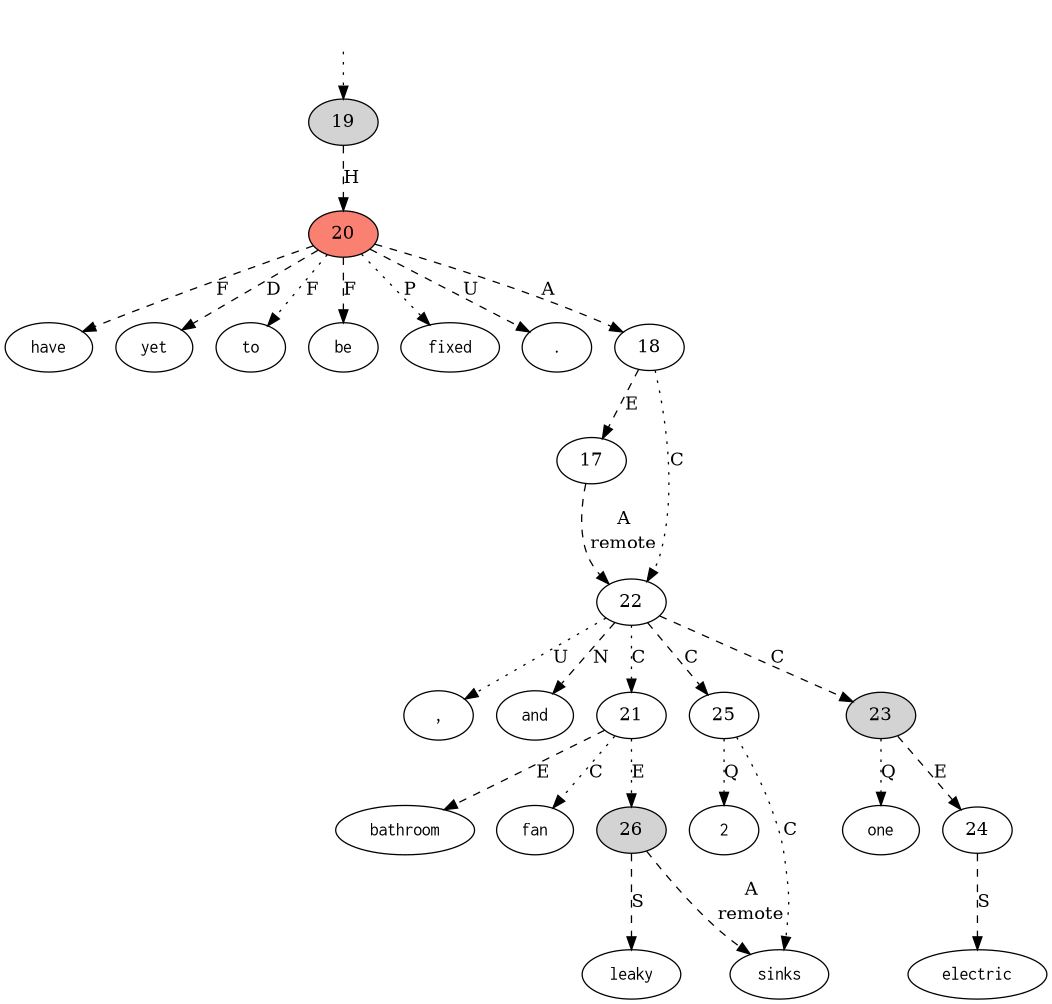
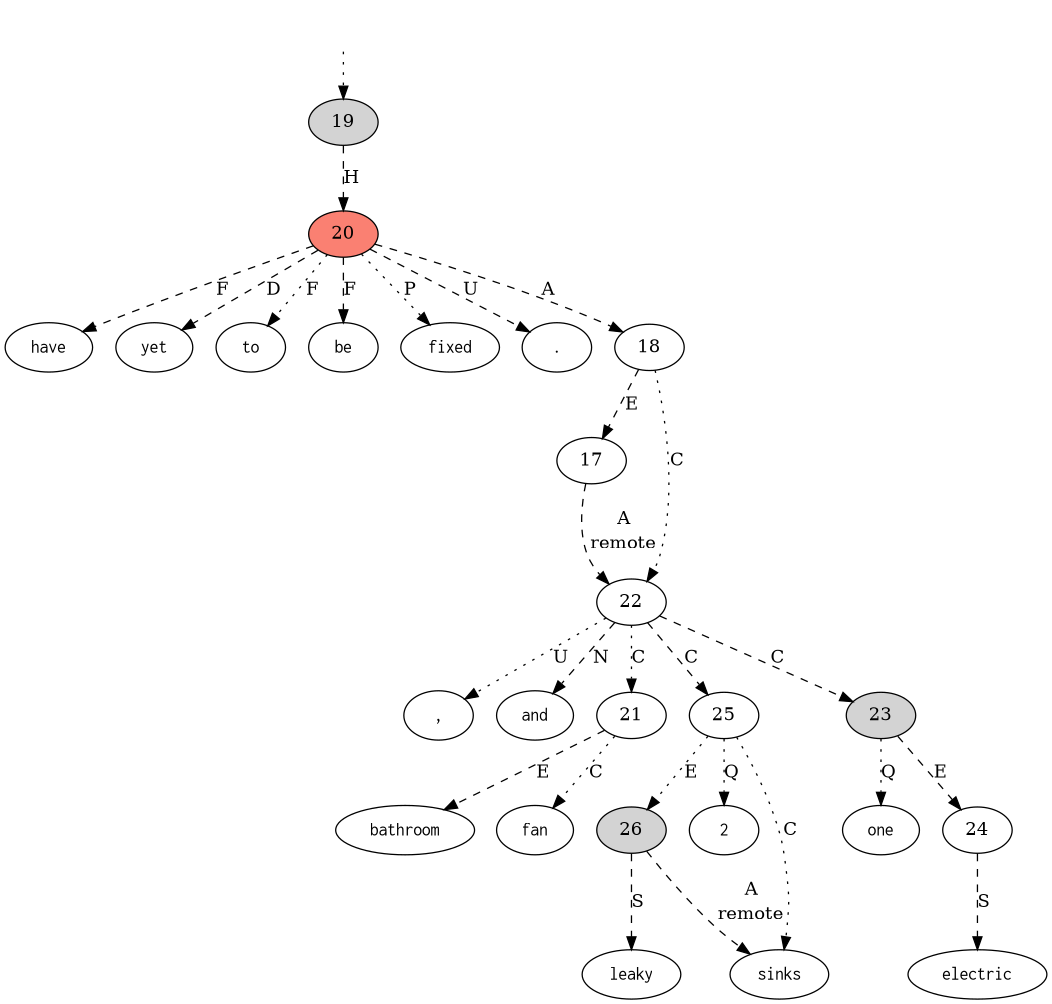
(631, 766) -> (682, 768)
